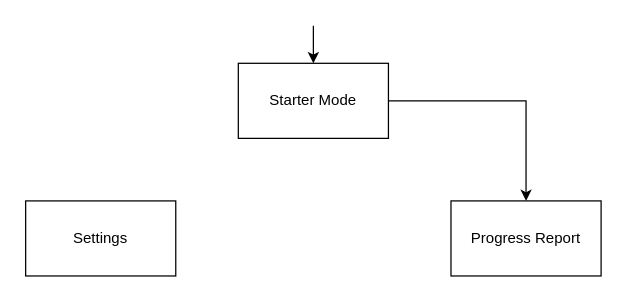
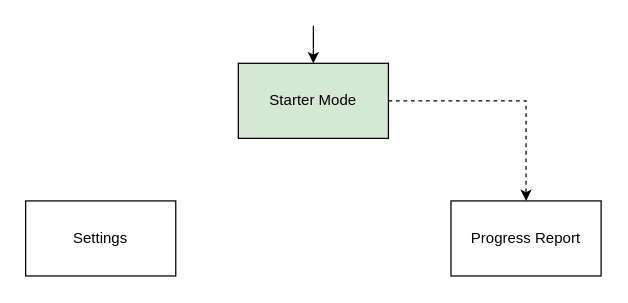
(313, 101) -> (313, 101)
(502, 101) -> (502, 101)
